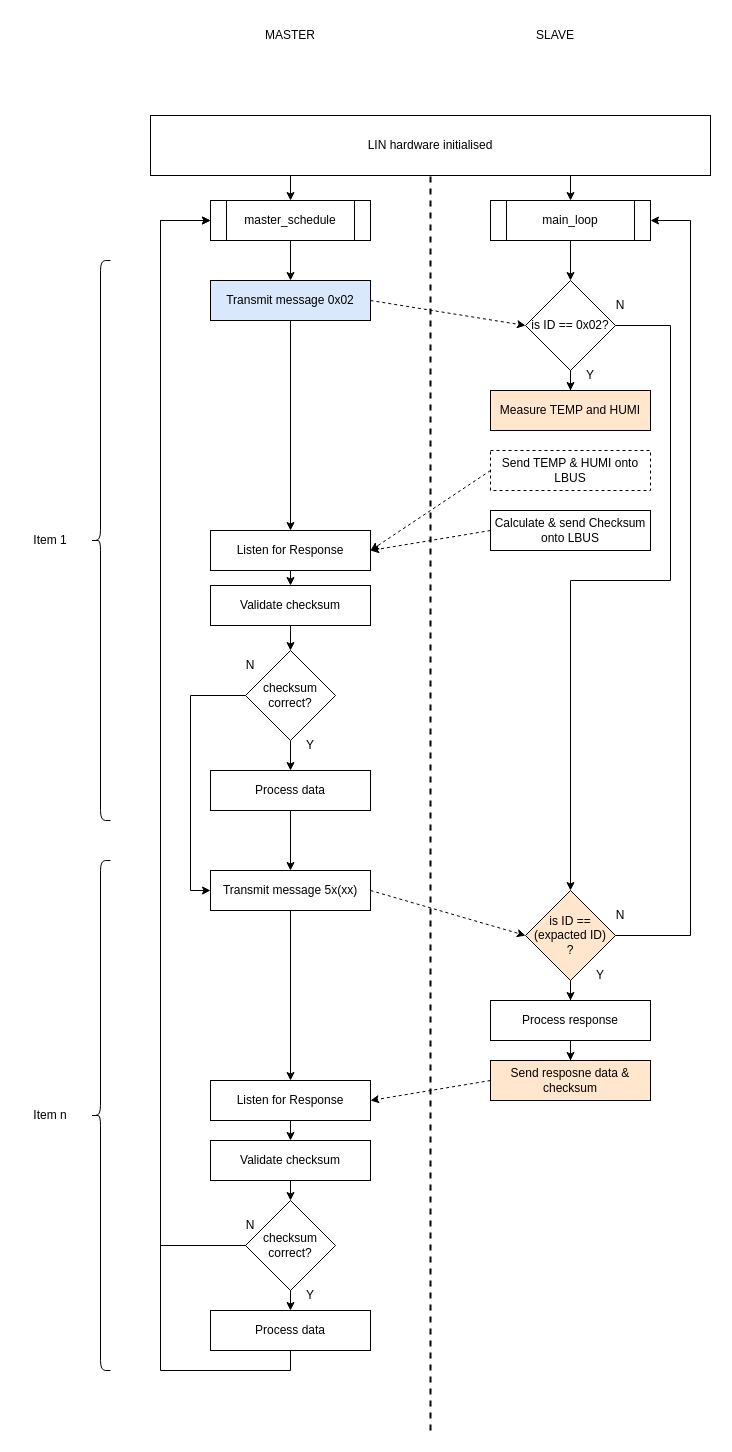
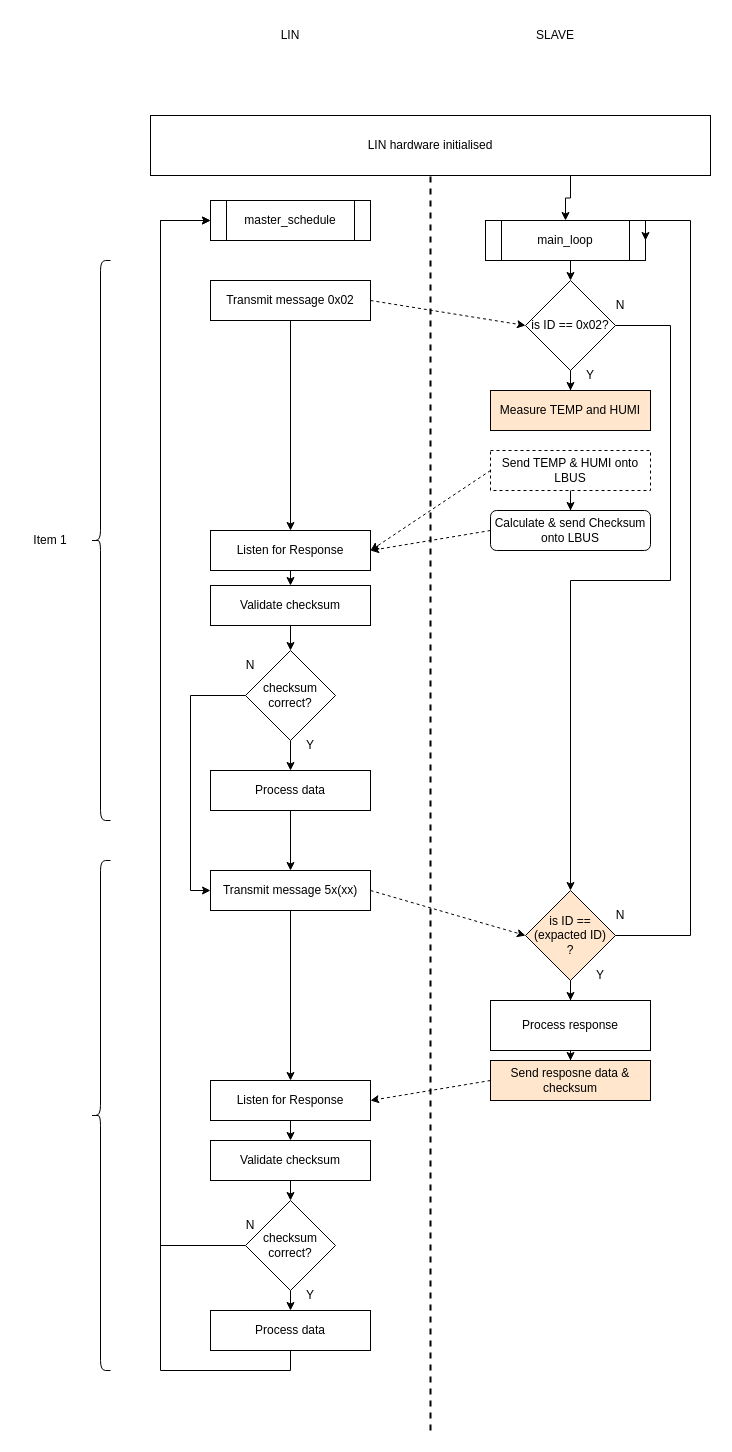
(291, 36) -> (291, 36)
(291, 192) -> none
(571, 221) -> (566, 241)
(291, 257) -> none
(291, 301) -> (291, 301)
none -> (571, 505)
(571, 531) -> (571, 531)
(571, 1021) -> (571, 1026)
(51, 1116) -> none
